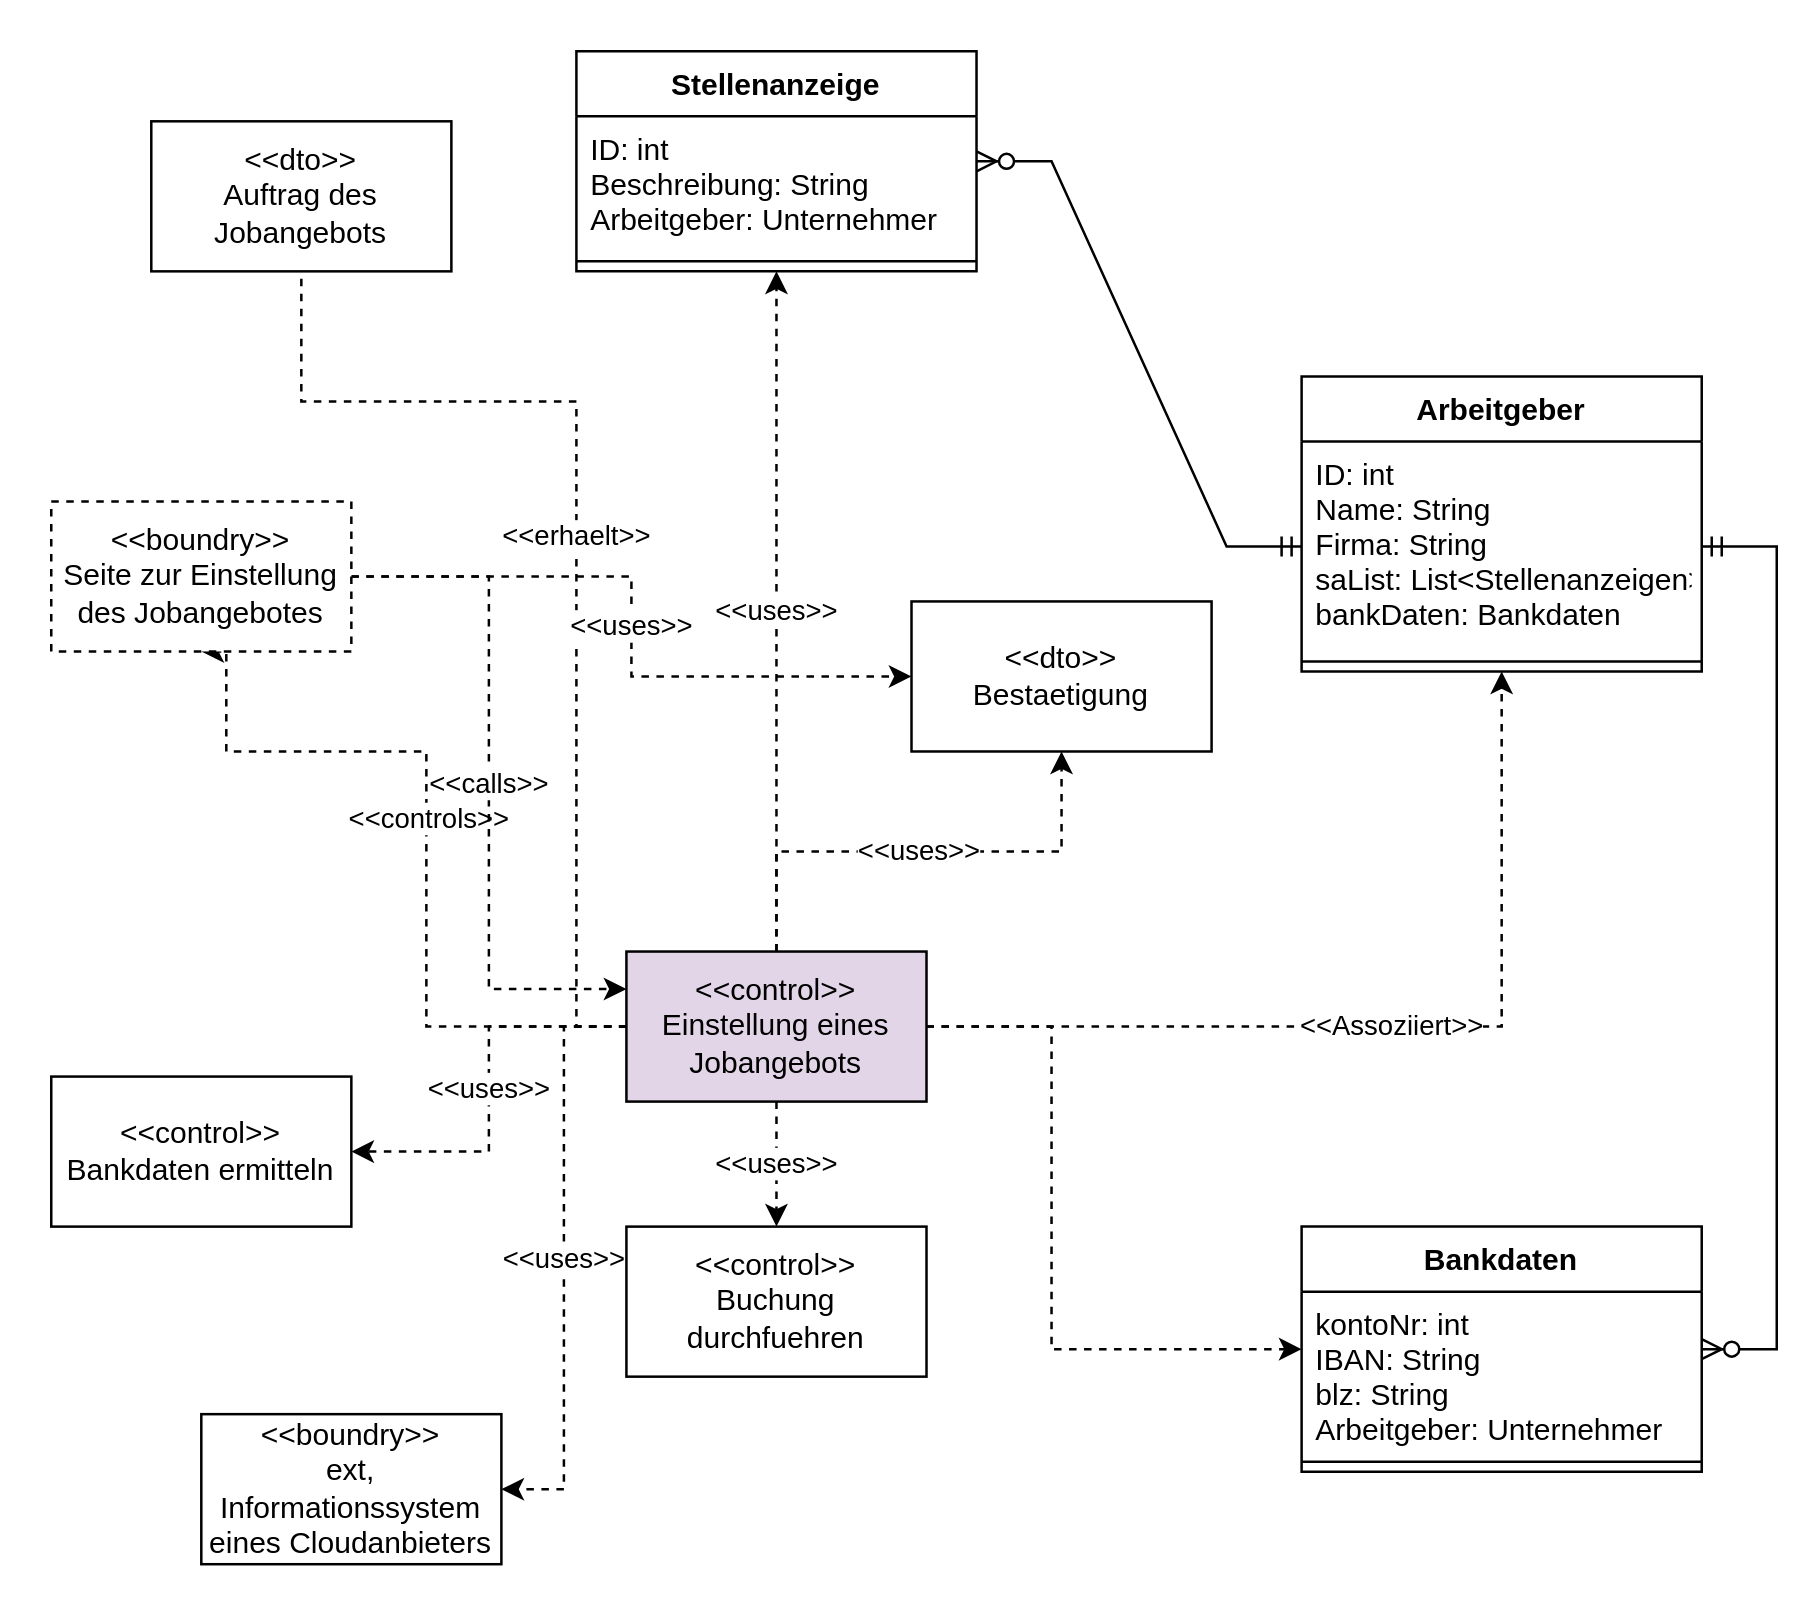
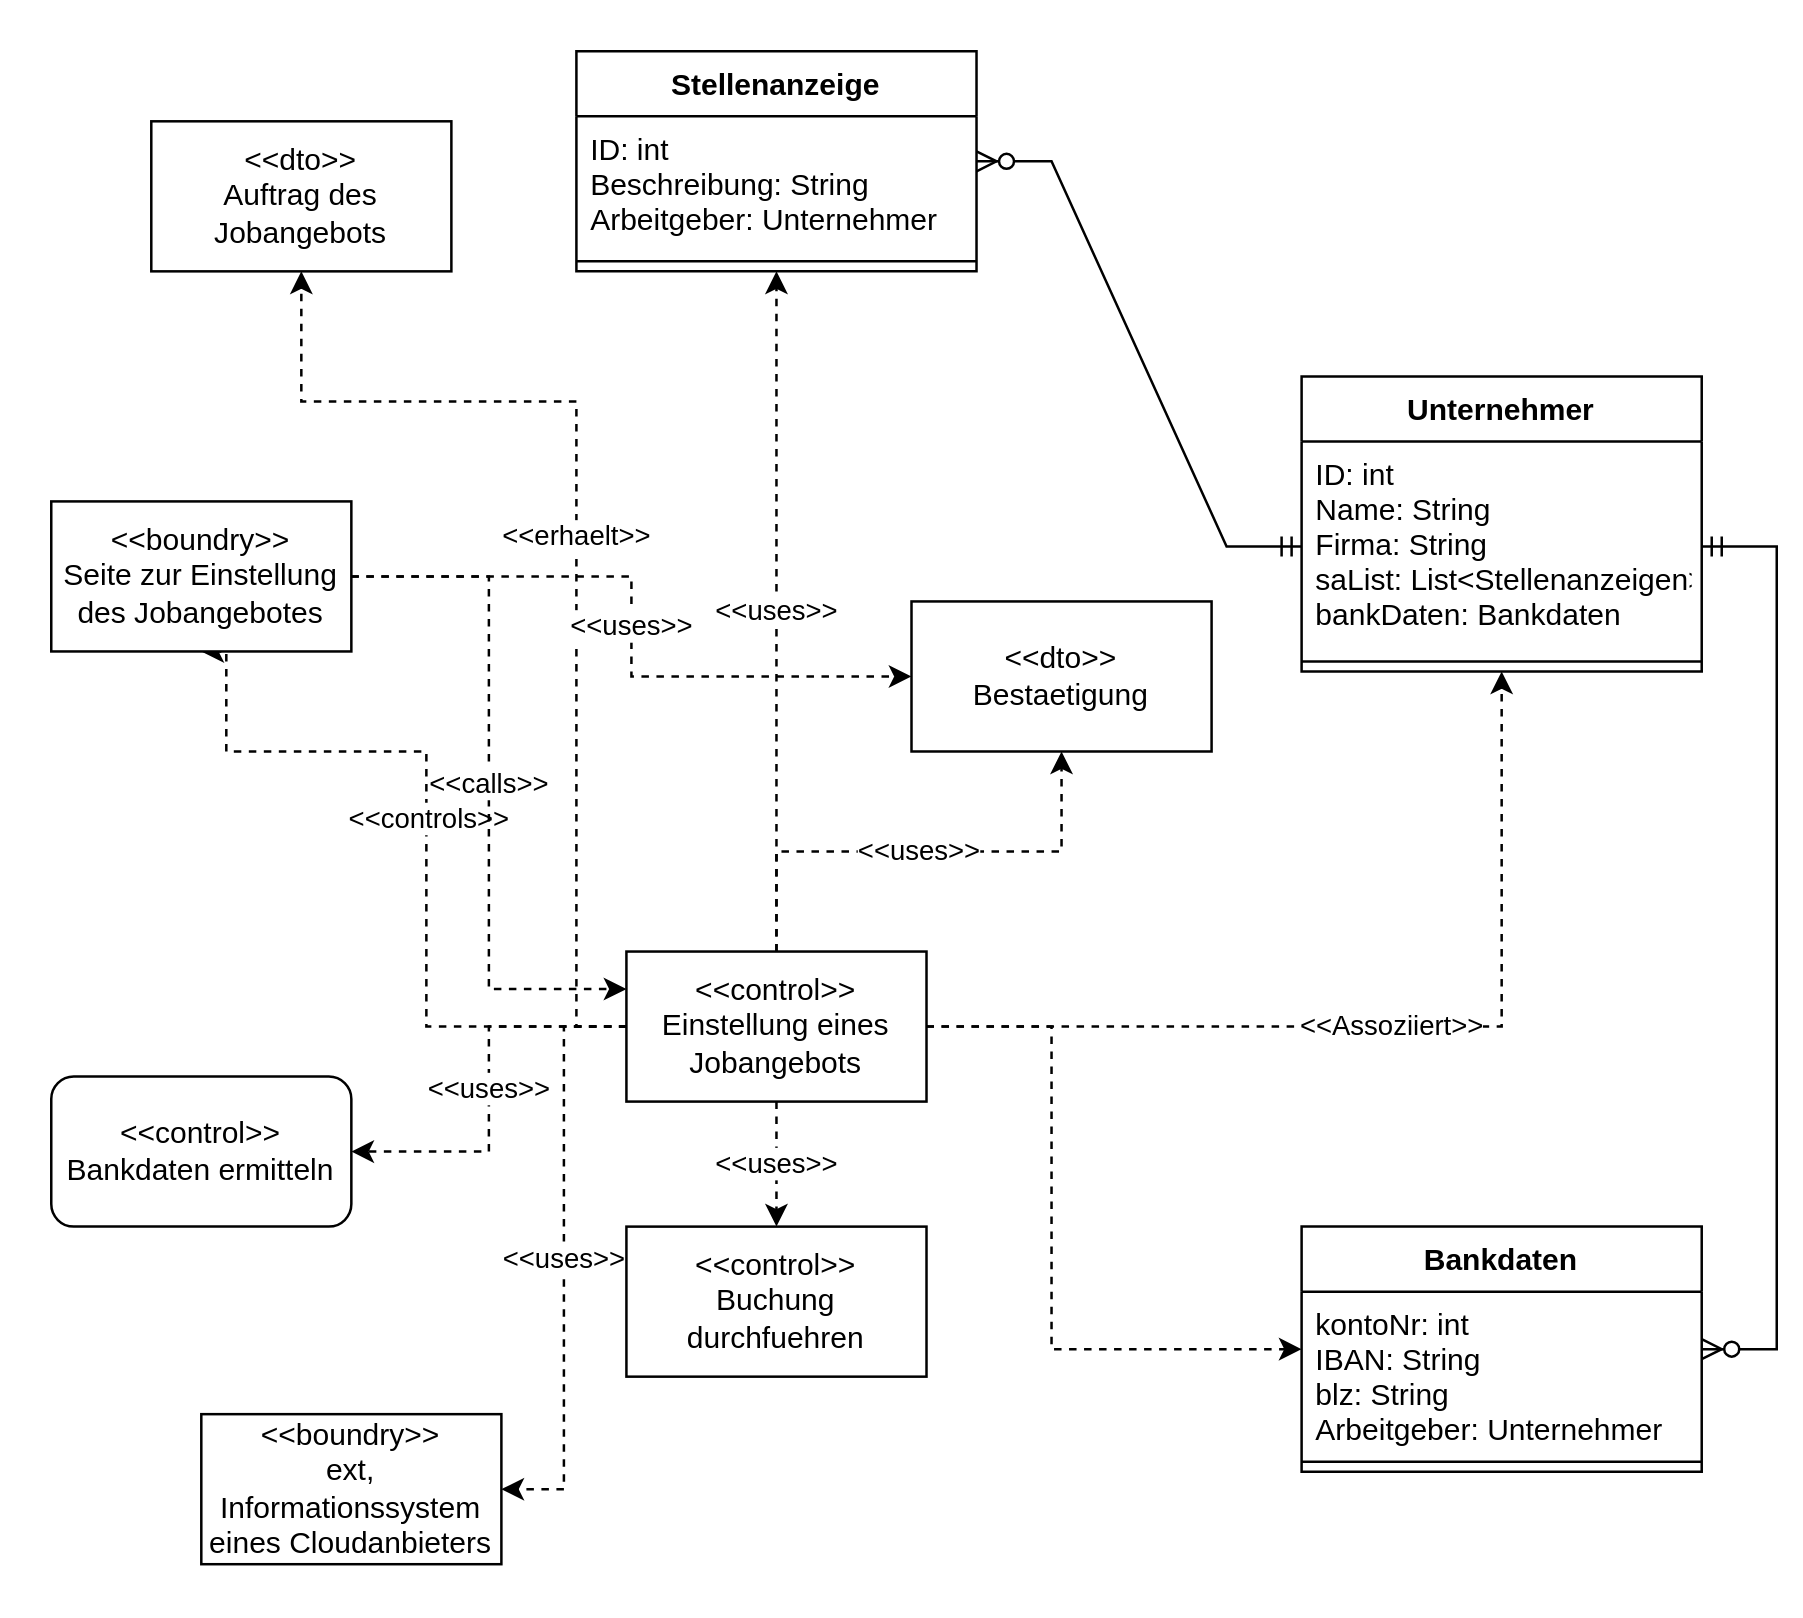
(301, 281) -> (301, 289)
(1500, 410) -> (1500, 410)
(201, 576) -> (201, 576)
(776, 1026) -> (776, 1026)
(201, 1151) -> (201, 1151)
